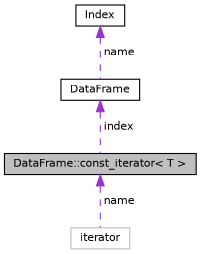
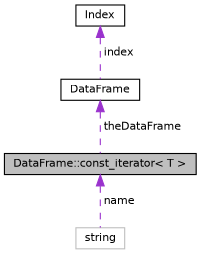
(117, 53) -> (117, 53)
(117, 127) -> (141, 127)
(100, 238) -> (100, 238)
